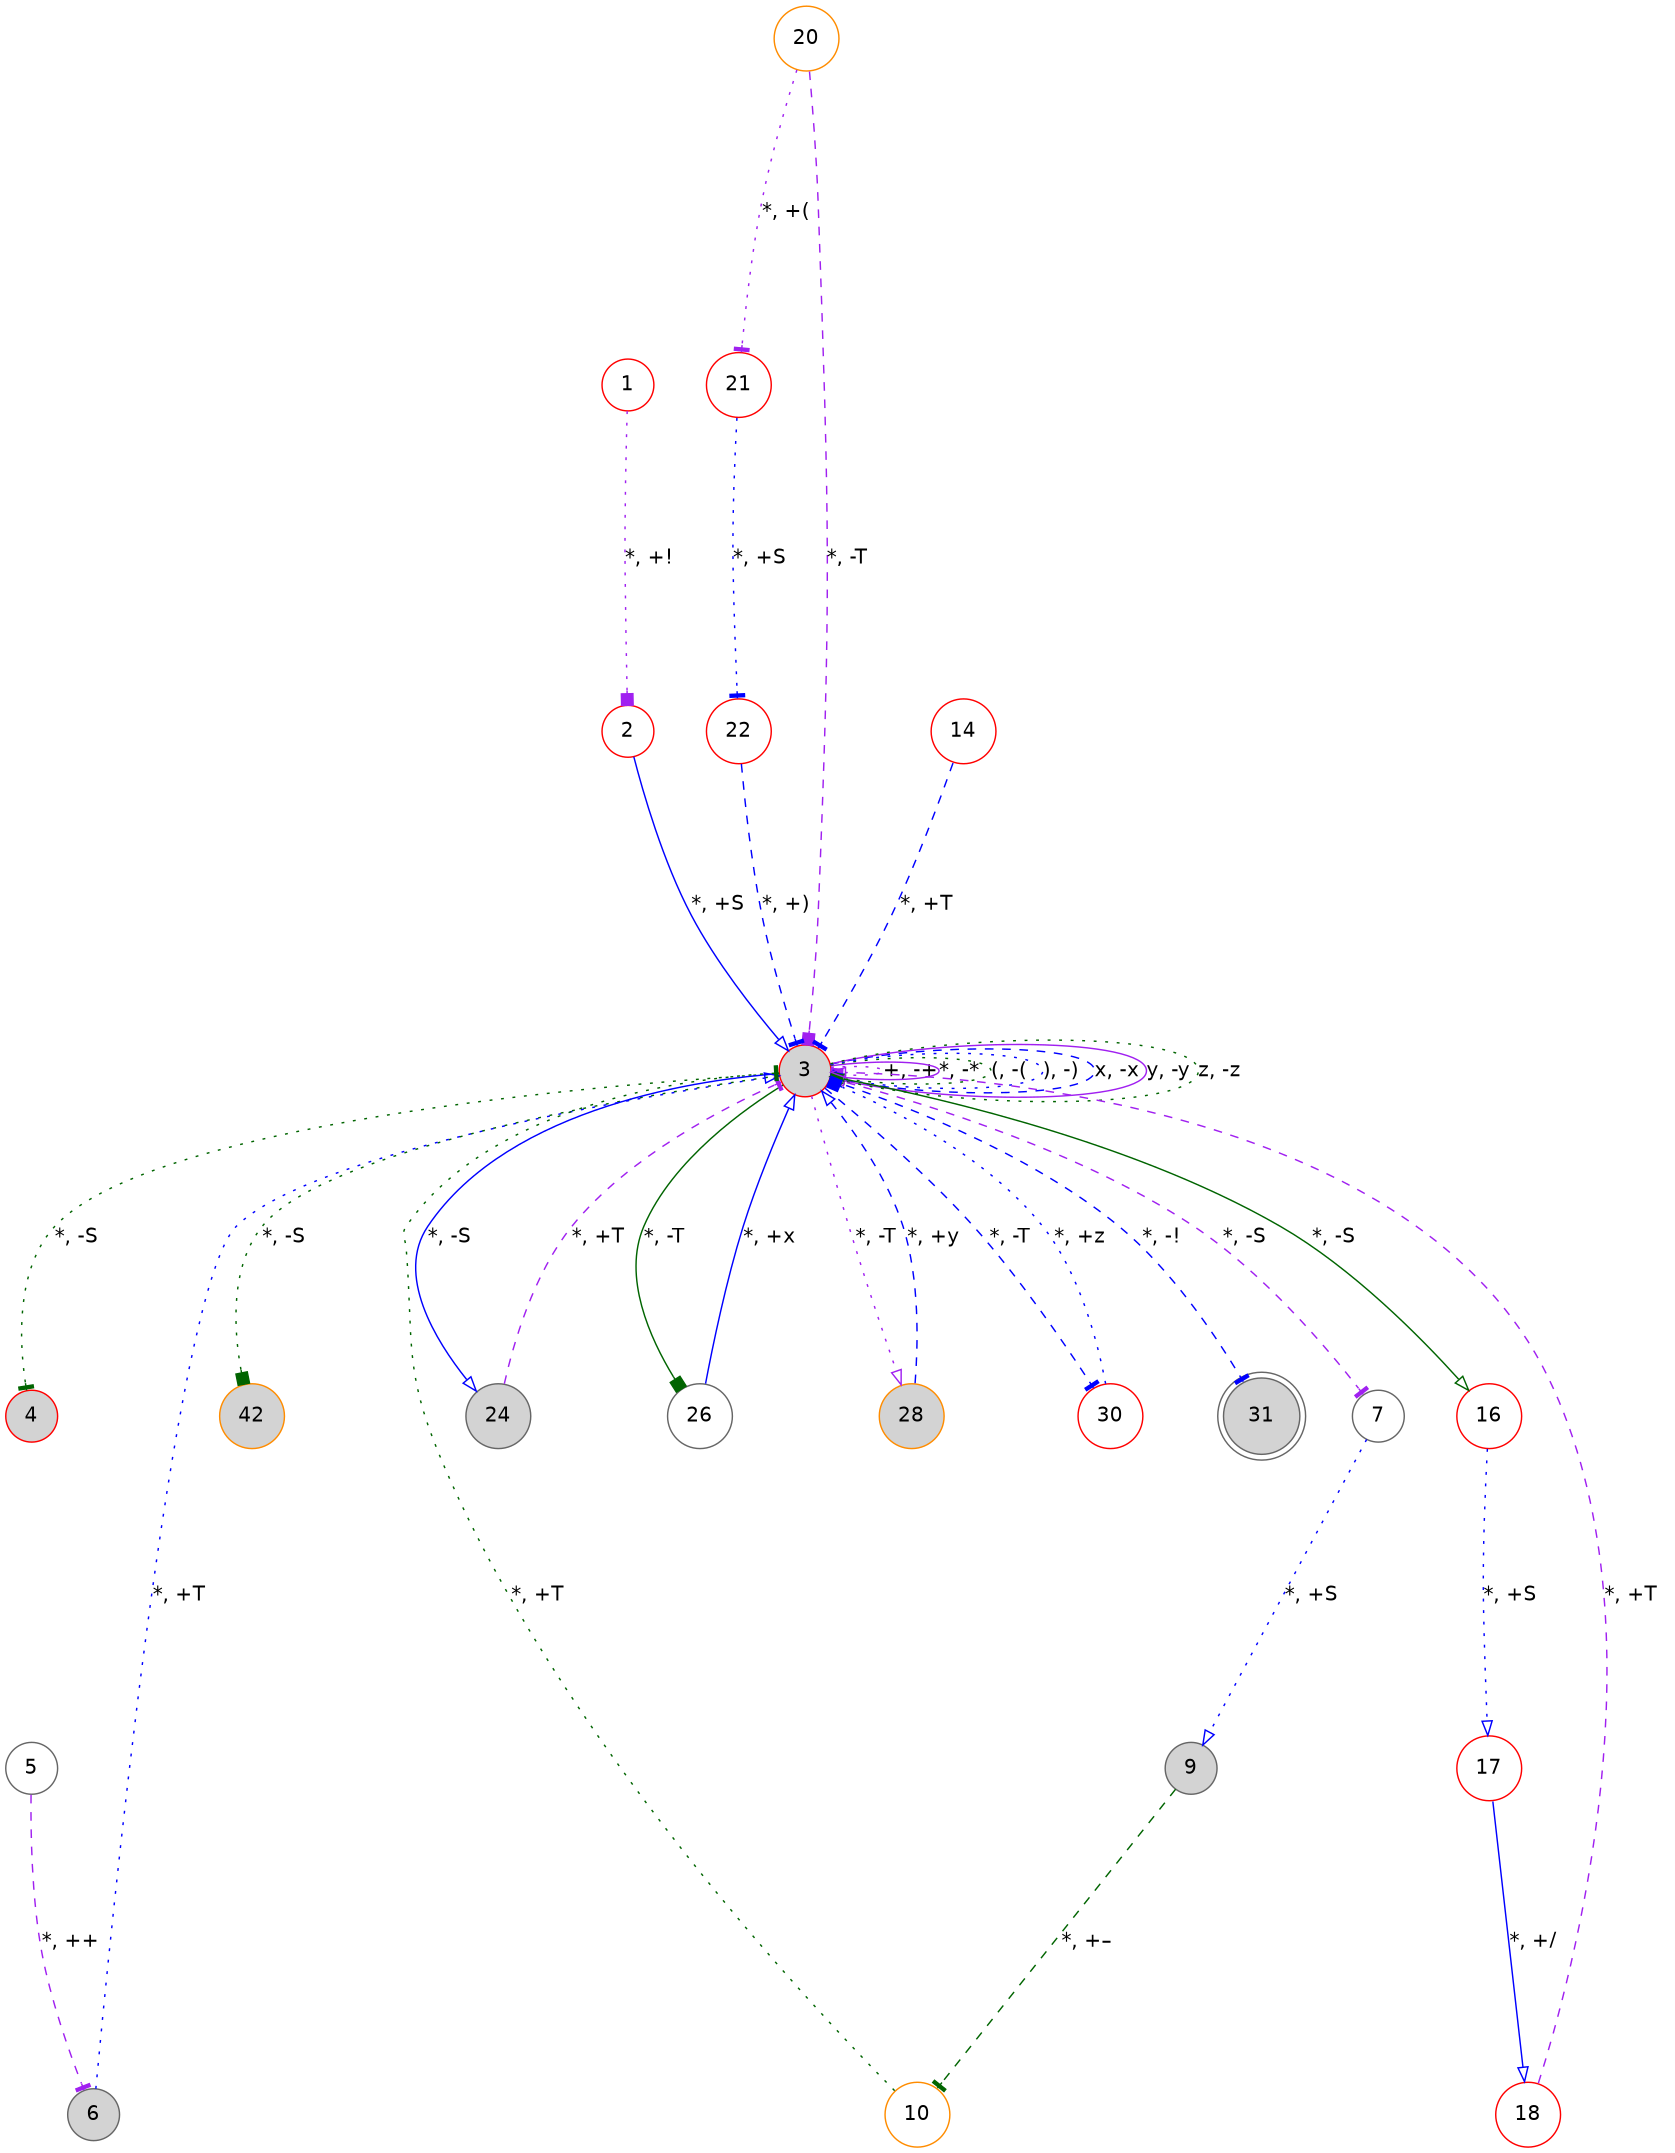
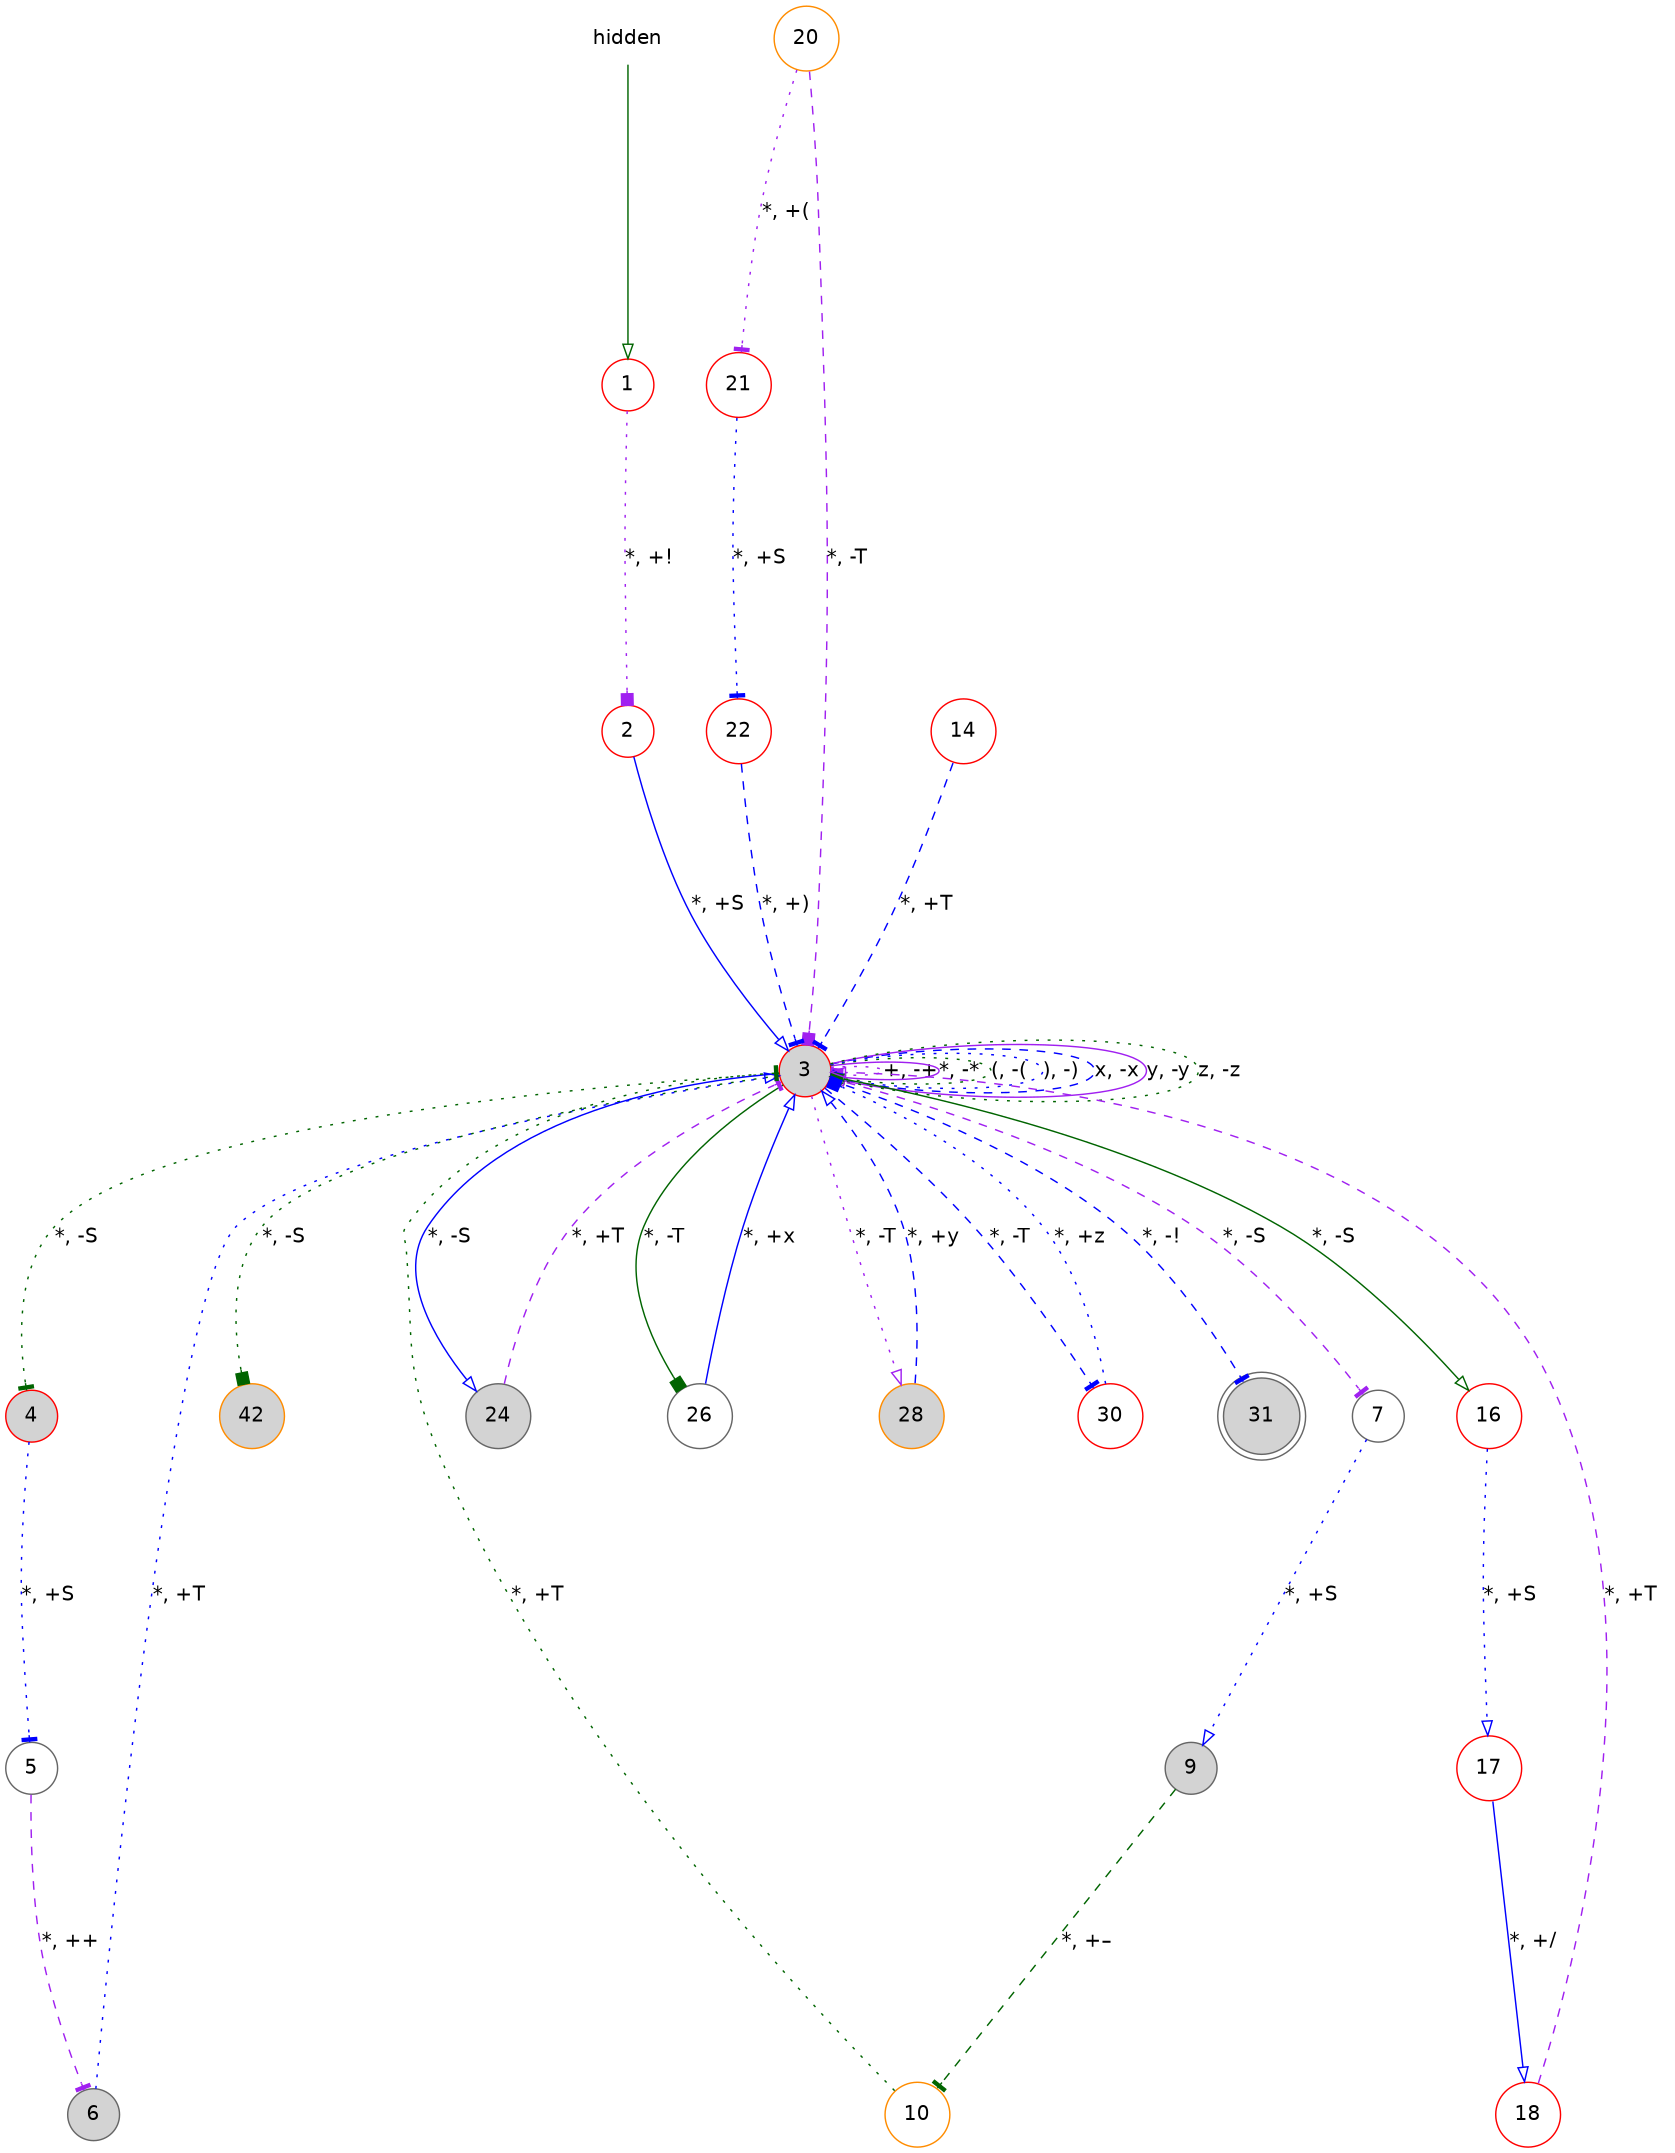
none -> (628, 39)
none -> (21, 1588)
